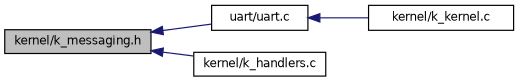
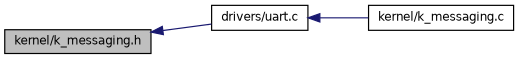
(260, 18) -> (260, 18)
(441, 18) -> (441, 18)
(260, 64) -> none
